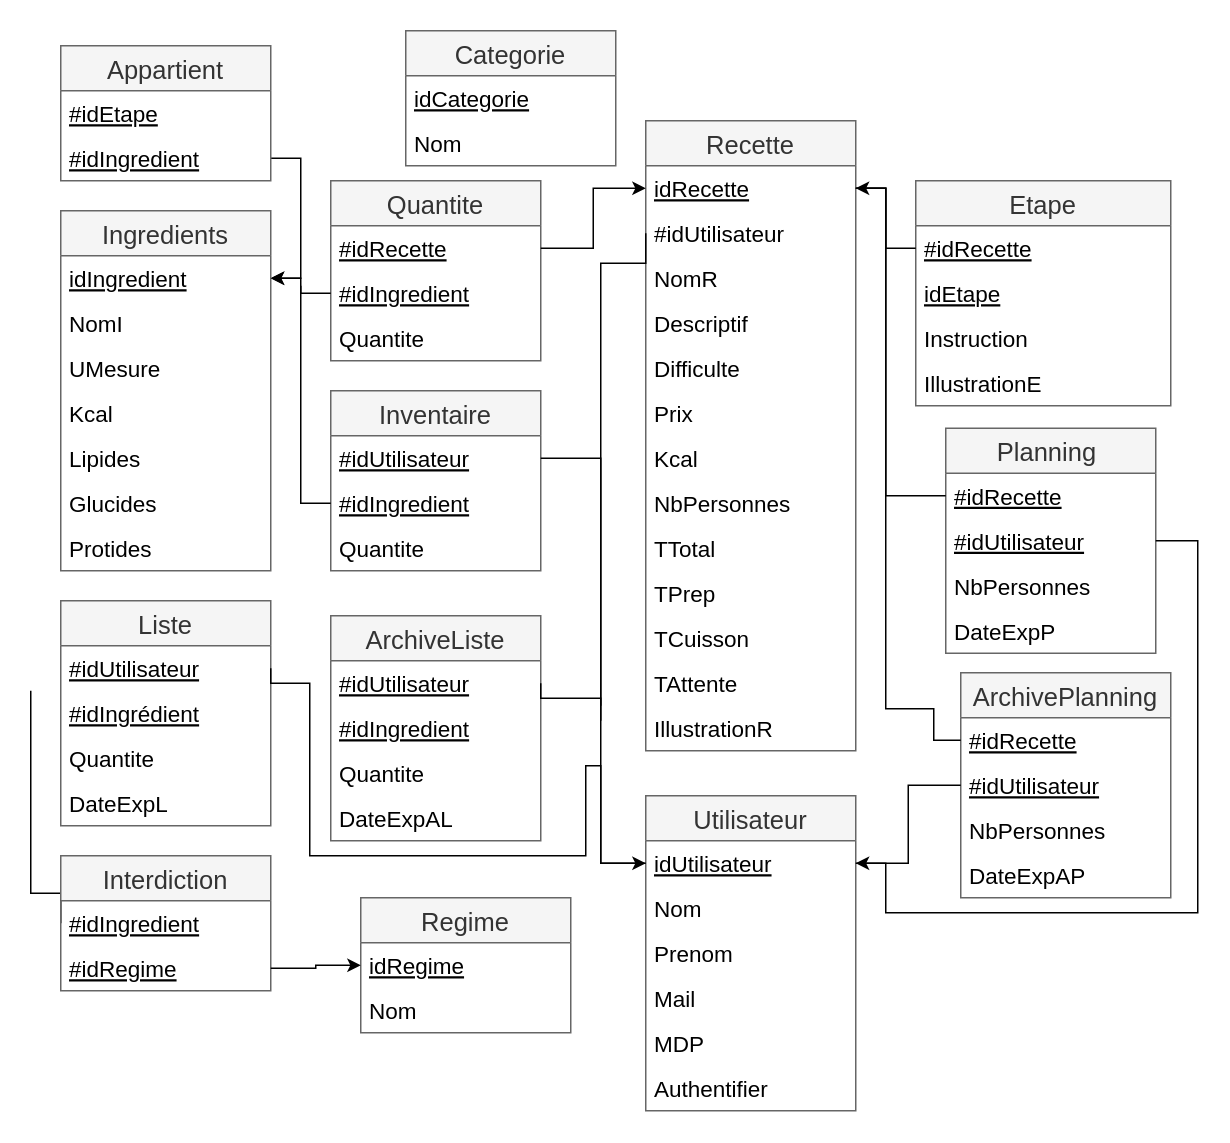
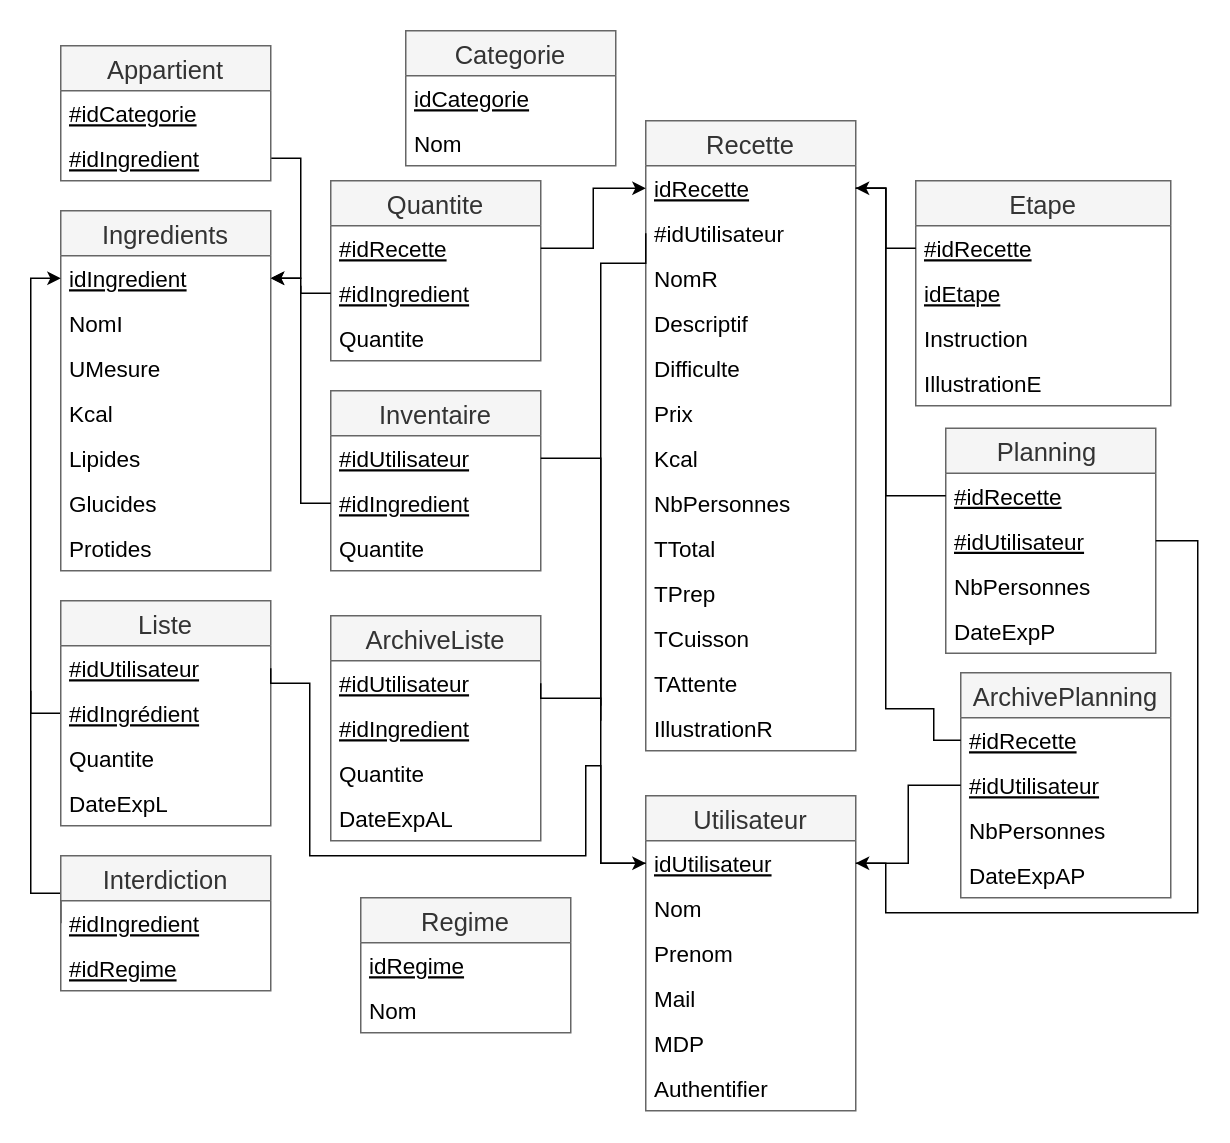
(116, 115) -> (139, 115)
none -> (31, 474)
(313, 968) -> none
